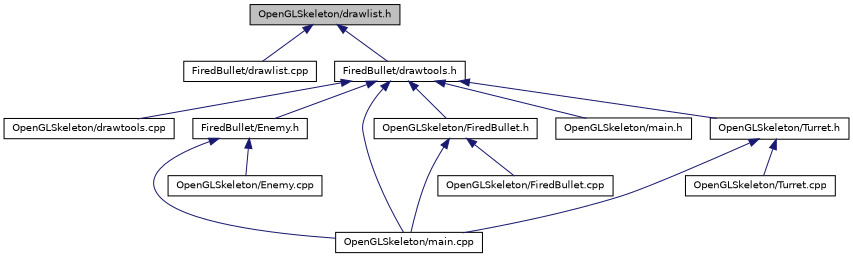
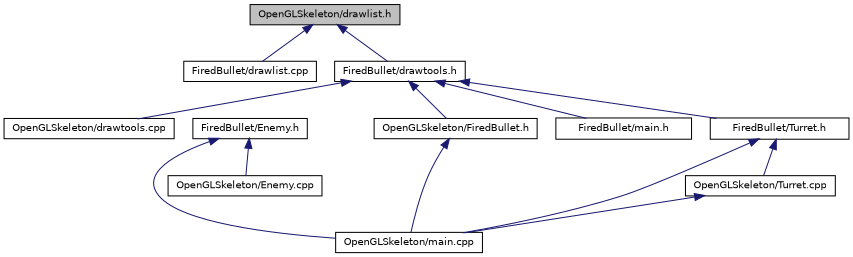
(320, 102) -> none
(624, 129) -> (624, 129)
(780, 129) -> (780, 129)
(371, 161) -> (579, 215)
(525, 186) -> none
